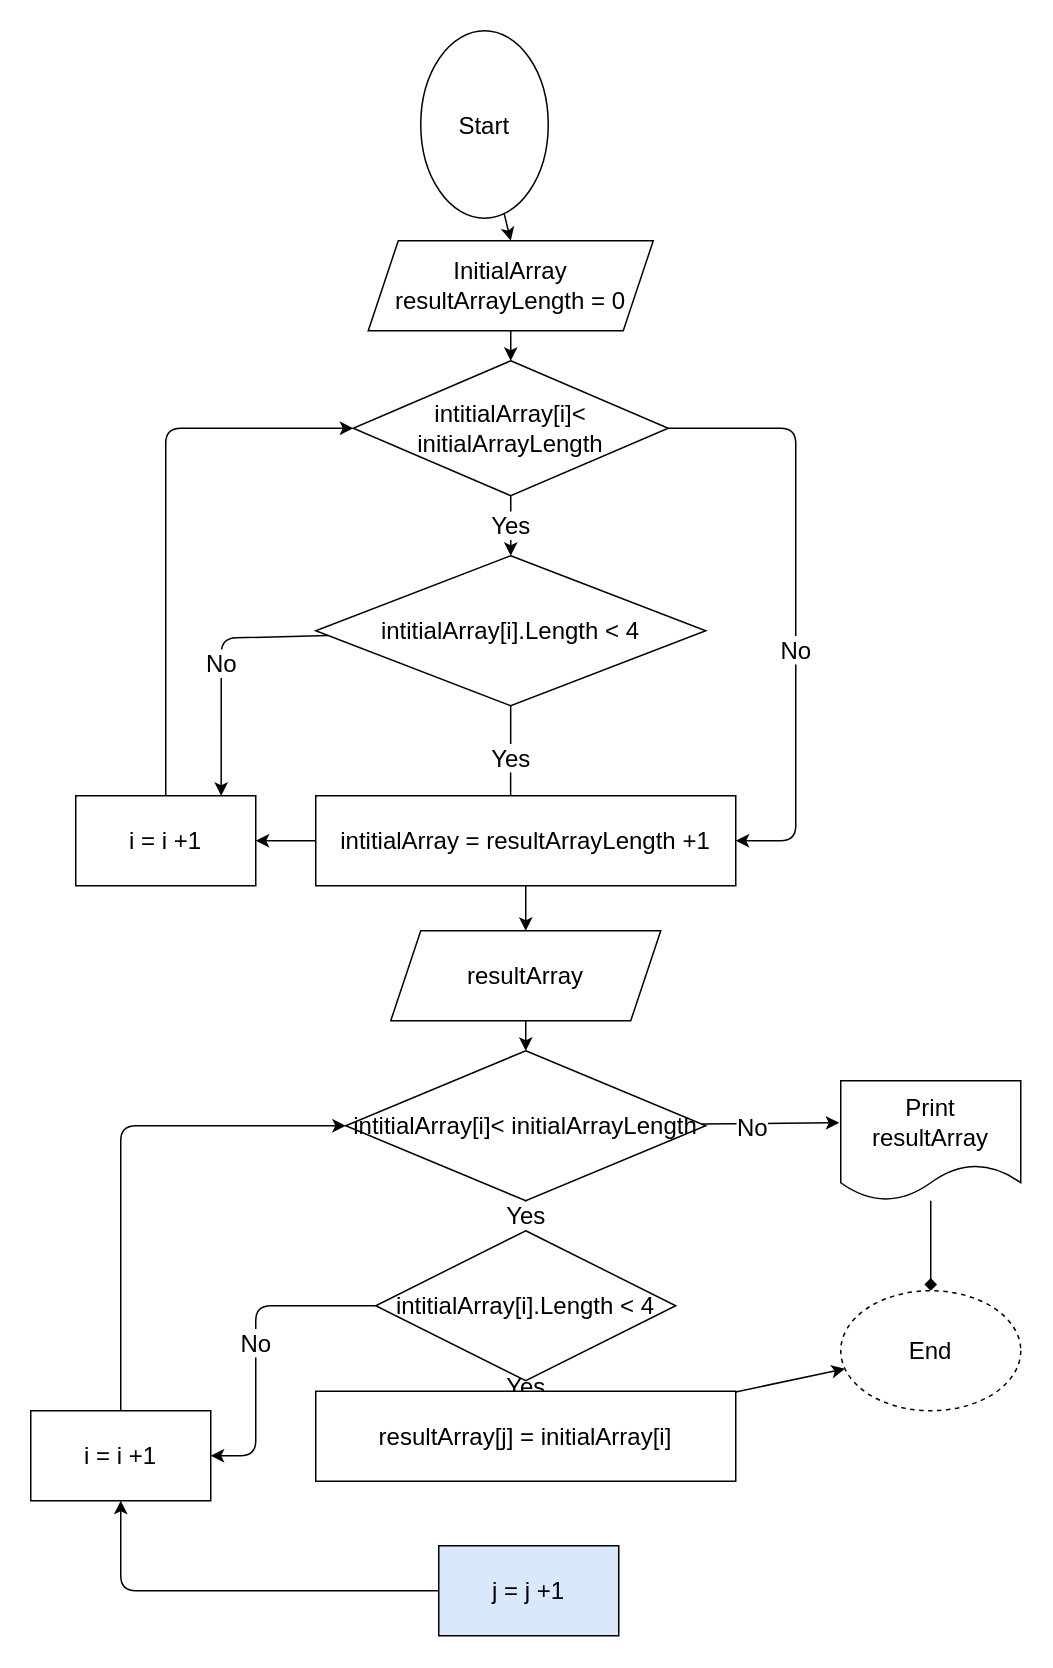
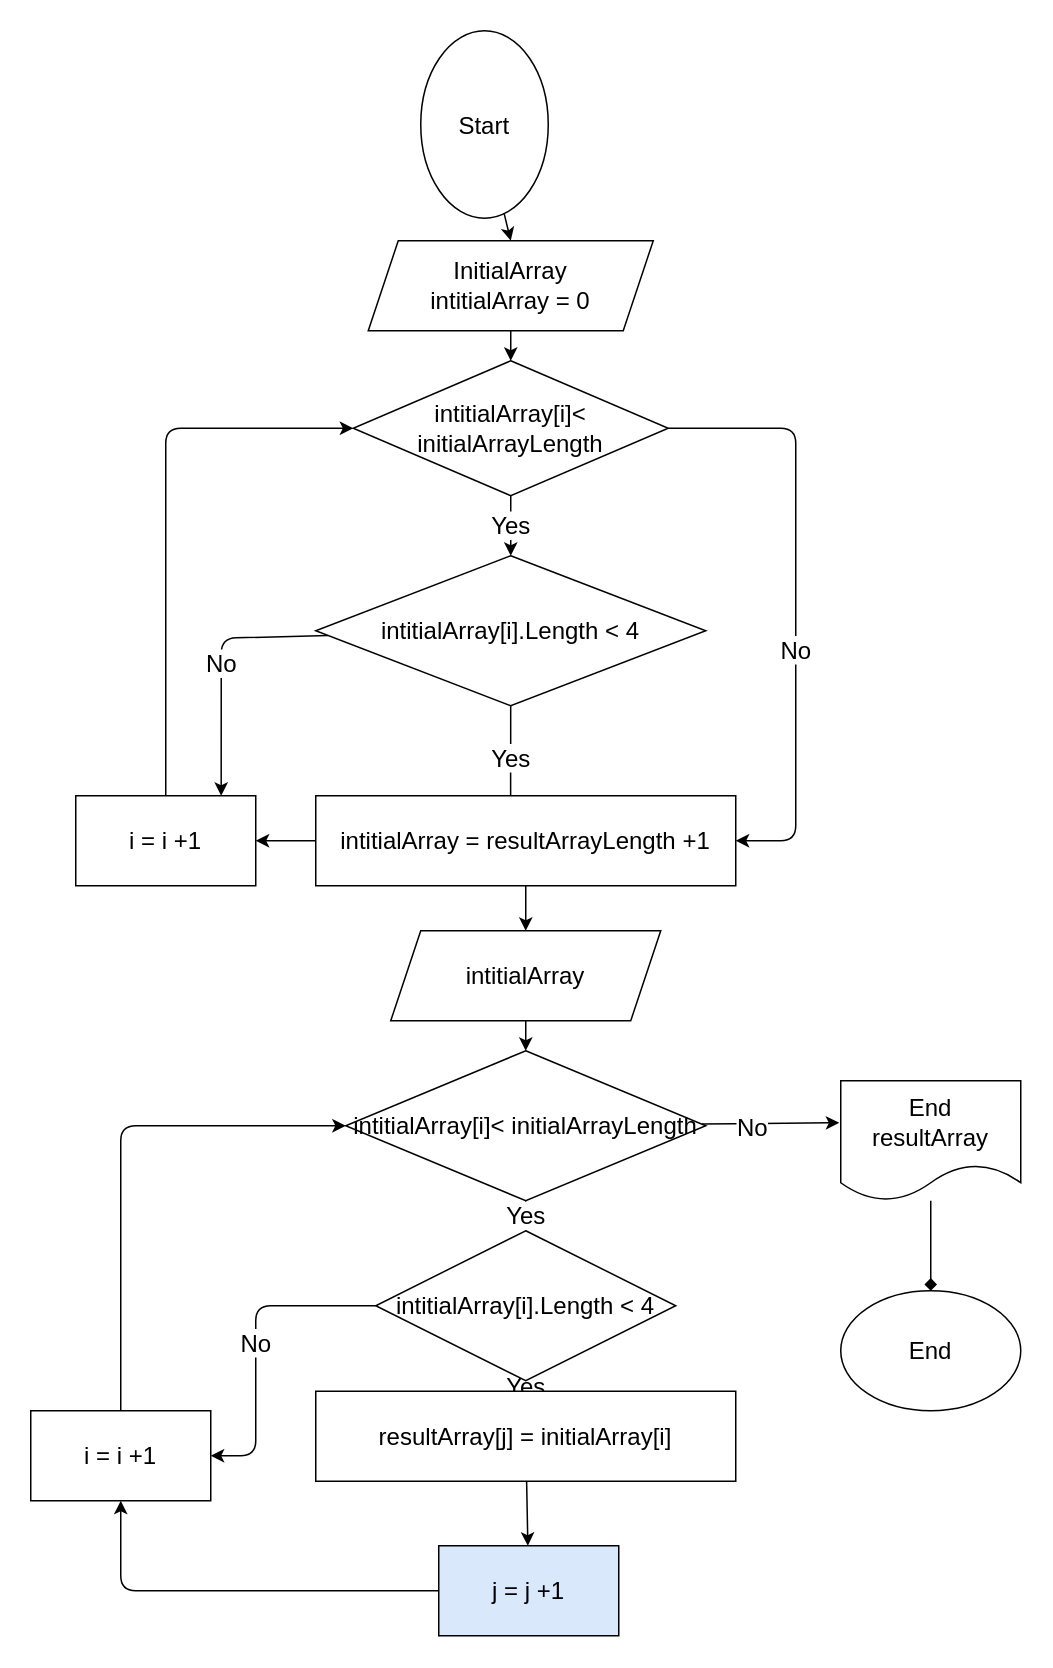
(511, 286) -> (511, 286)
(526, 976) -> (526, 976)
(931, 1123) -> (931, 1123)
(931, 1351) -> (931, 1351)
(786, 1381) -> (527, 1509)
